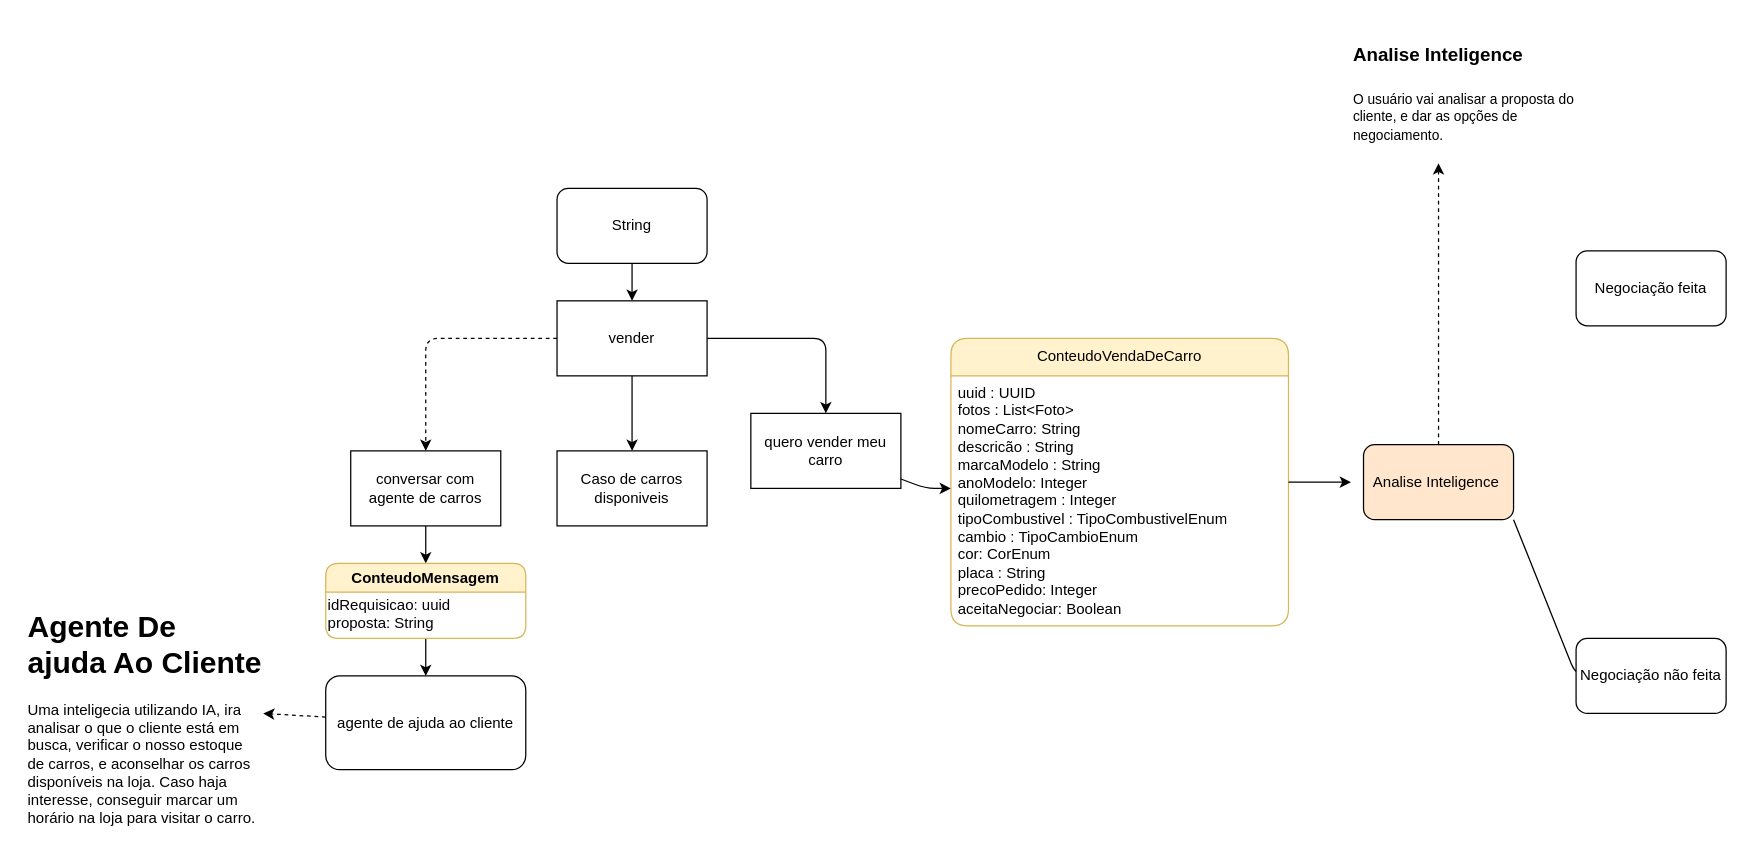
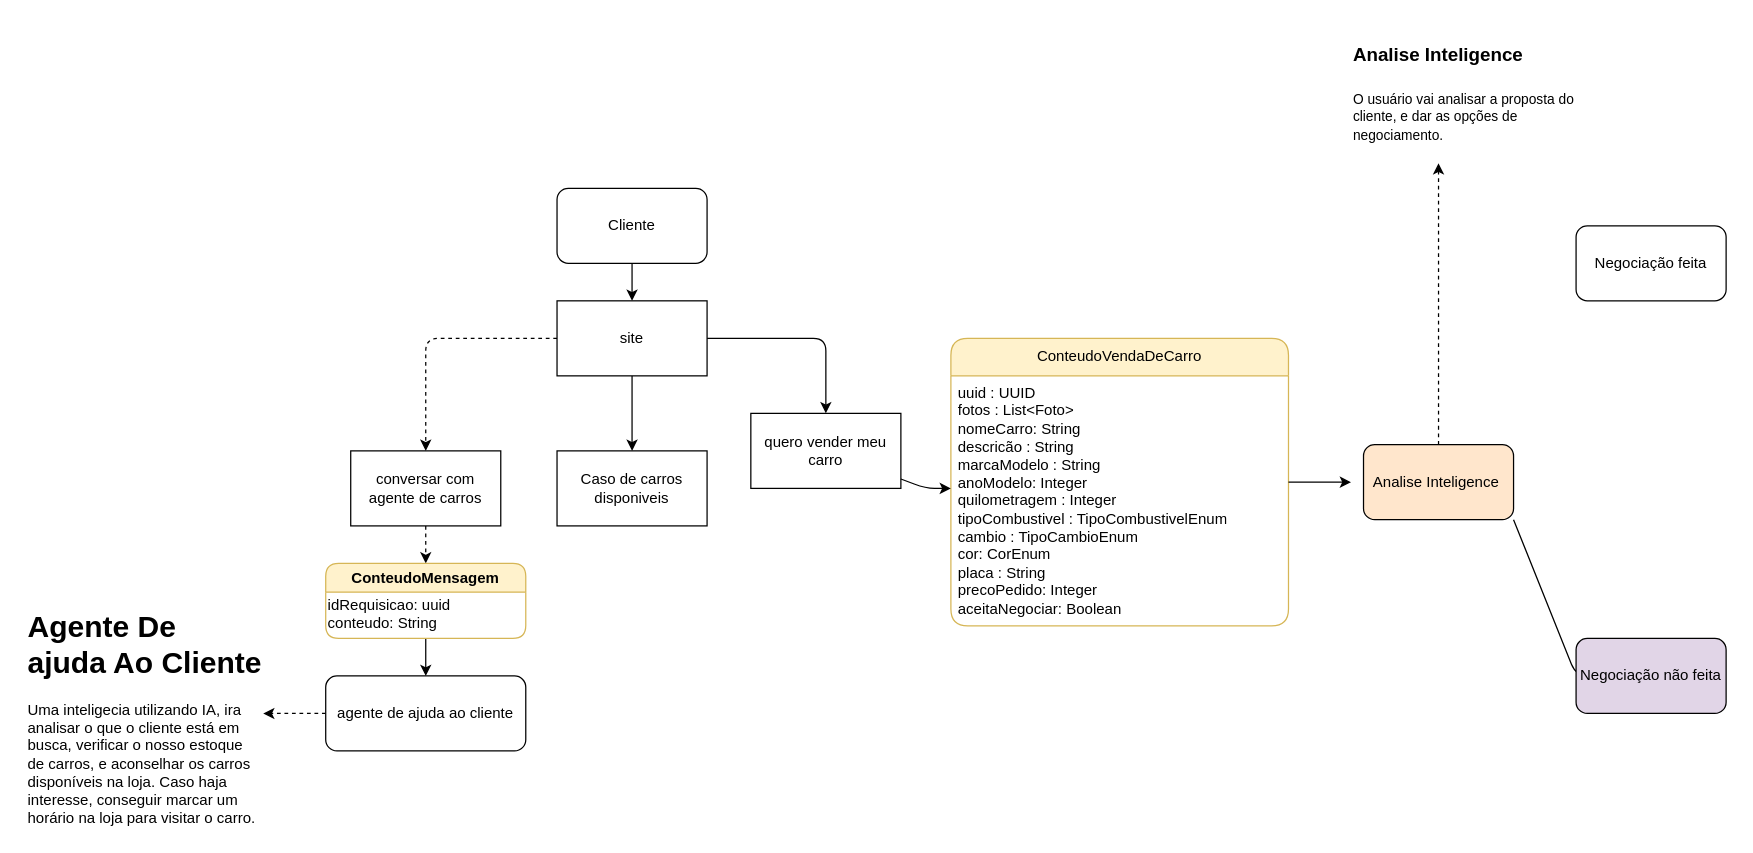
(632, 226) -> (632, 226)
(1651, 288) -> (1651, 263)
(632, 338) -> (632, 338)
(426, 541) -> (426, 541)
(392, 615) -> (392, 615)
(1651, 676) -> (1651, 676)
(426, 723) -> (426, 713)
